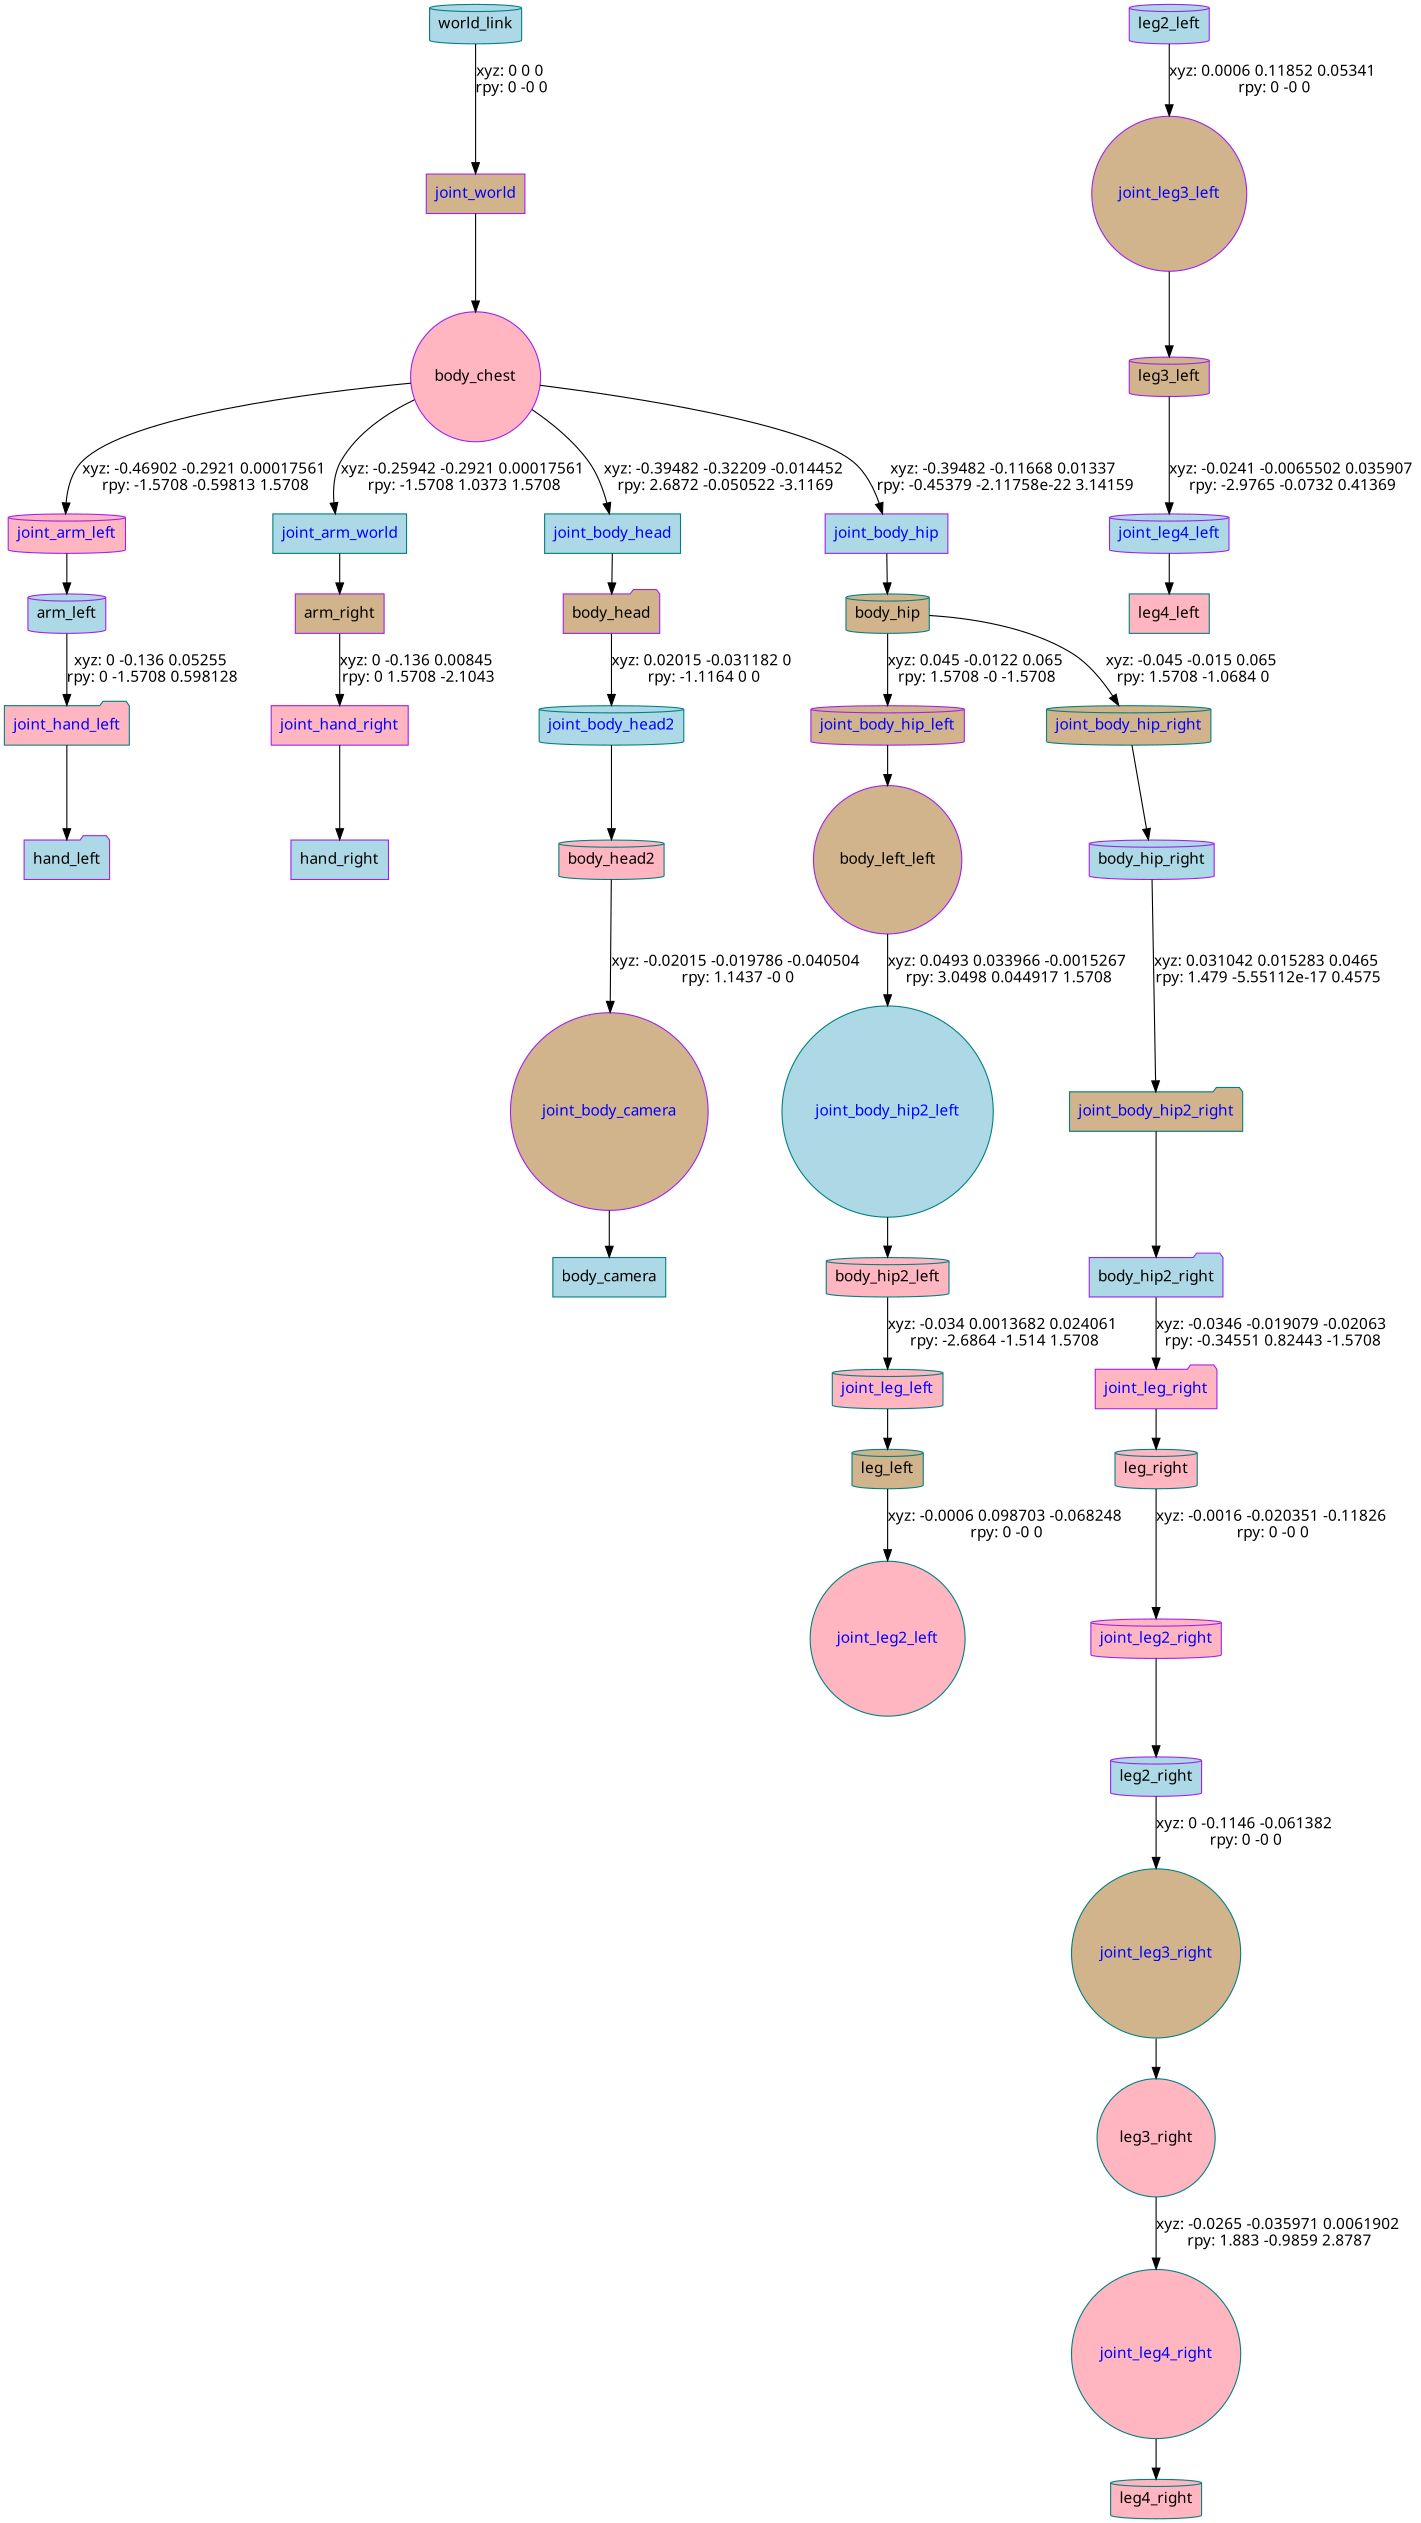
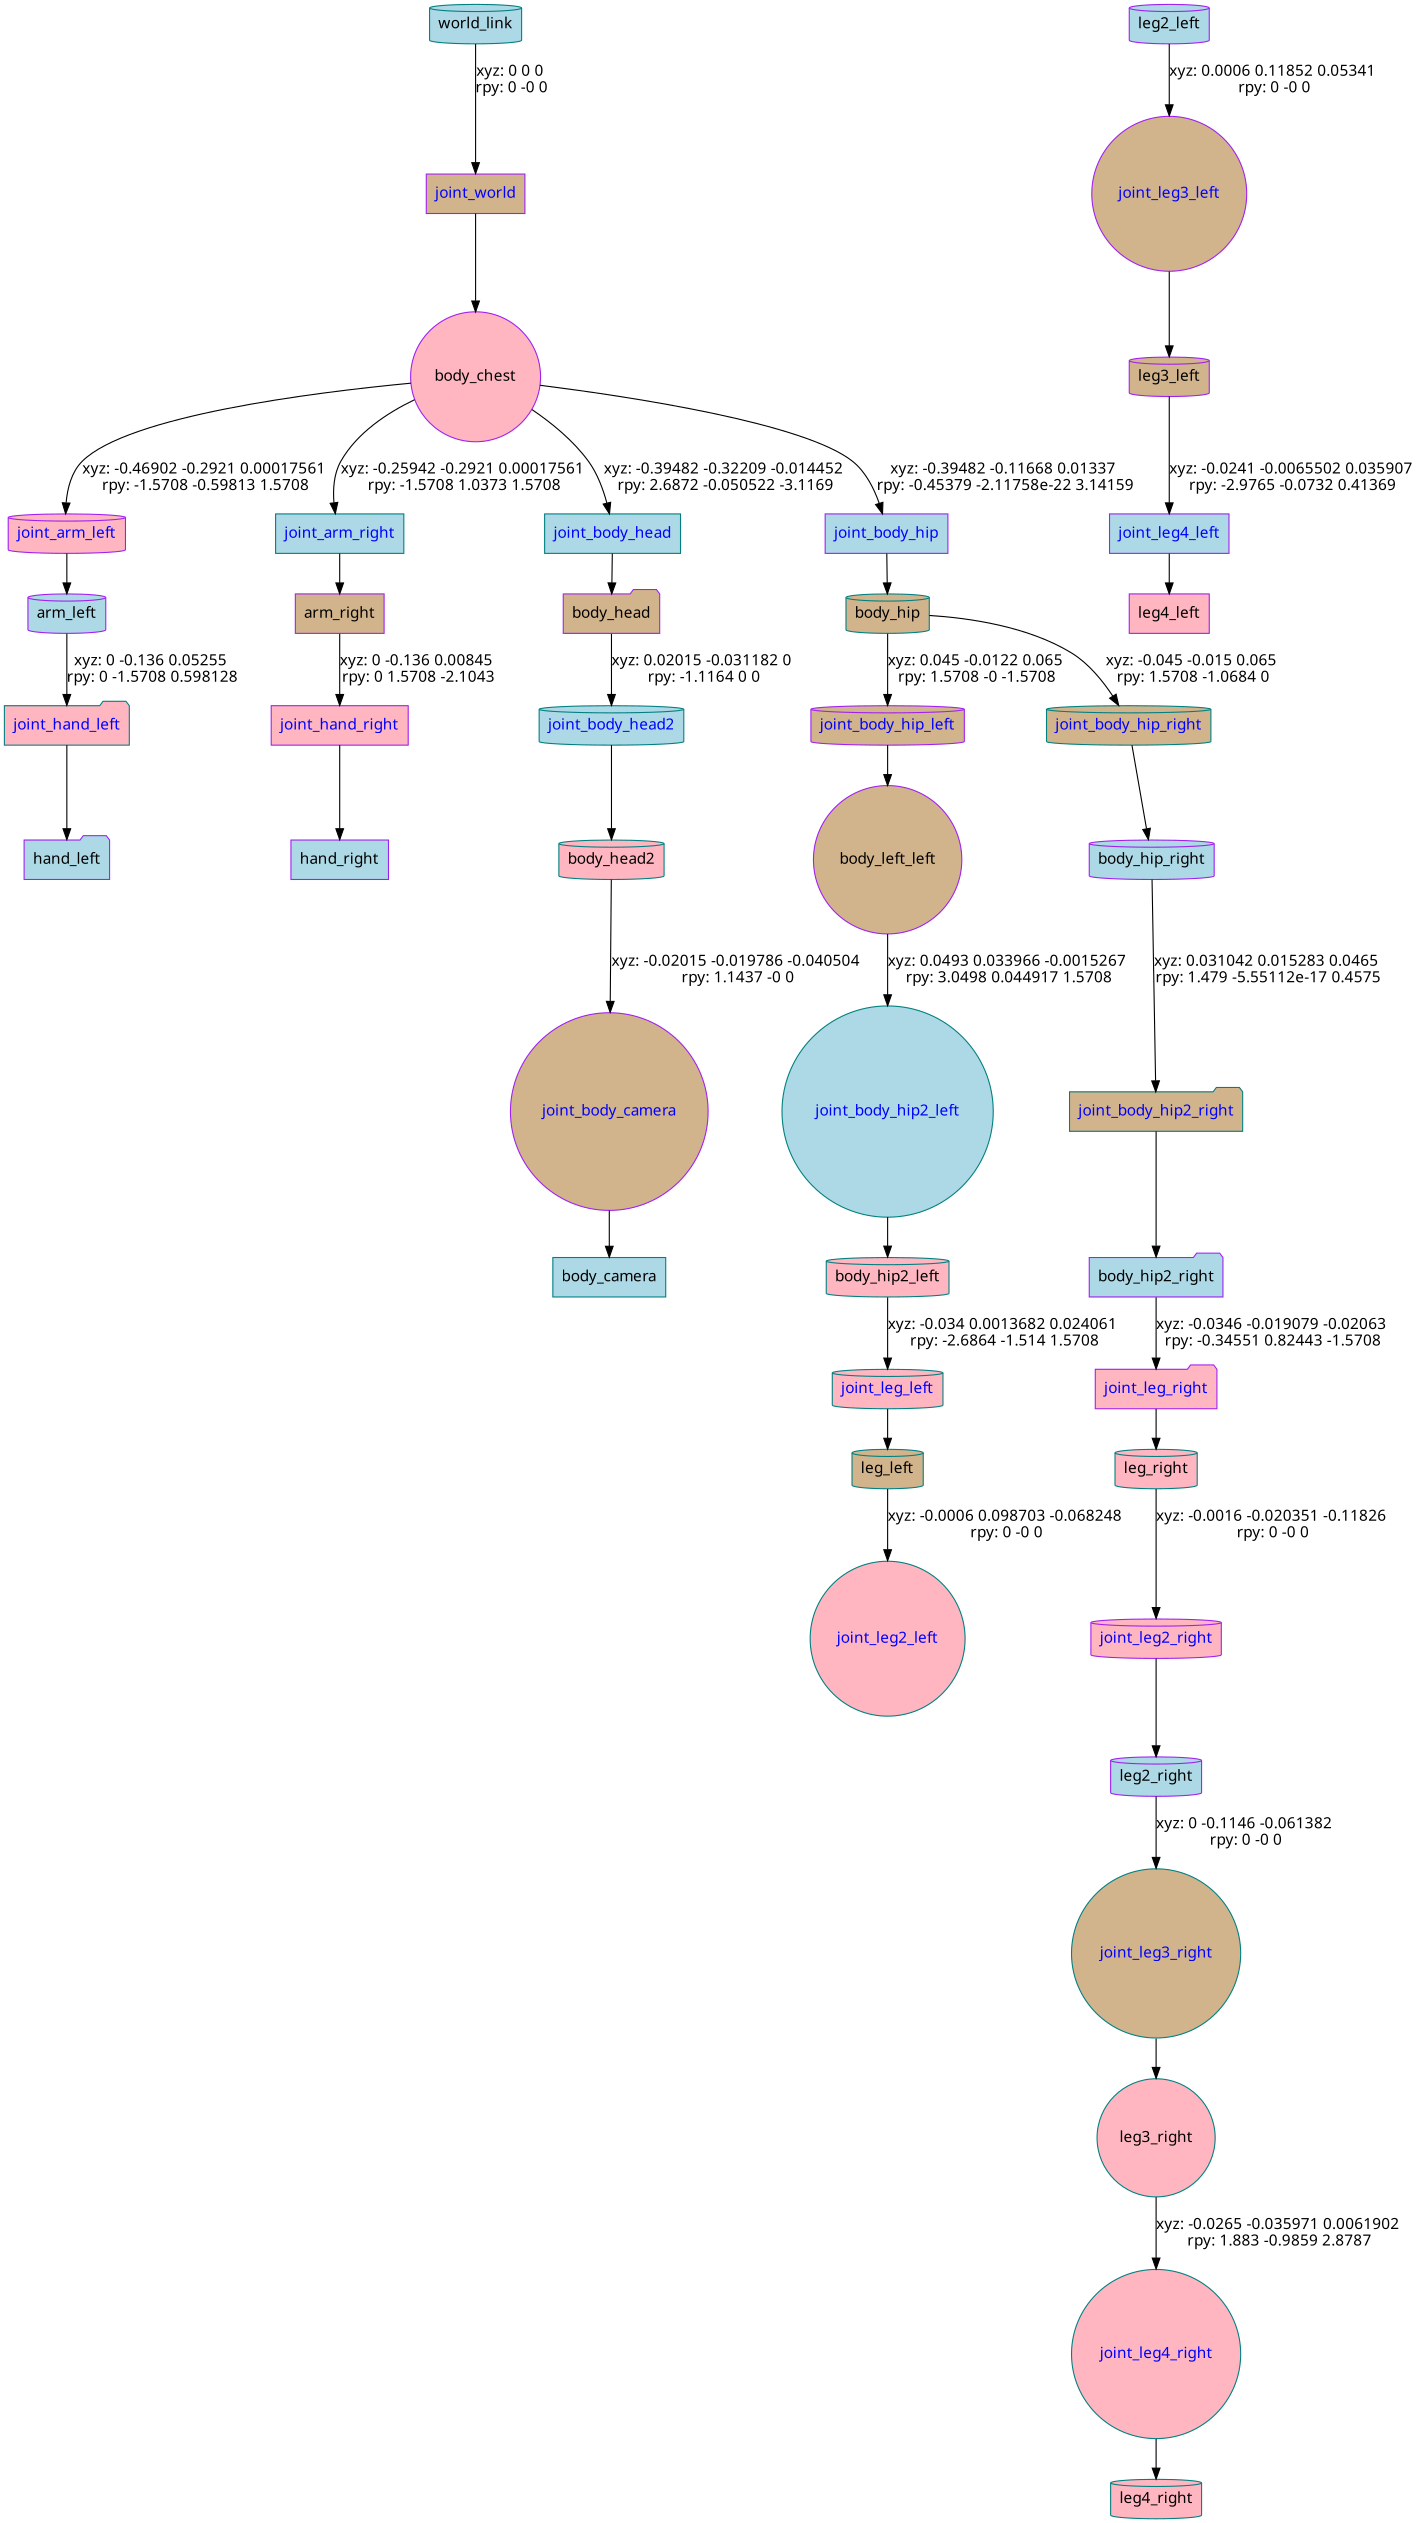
(340, 534) -> (340, 534)
(1169, 534) -> (1169, 534)
(1169, 614) -> (1169, 614)
